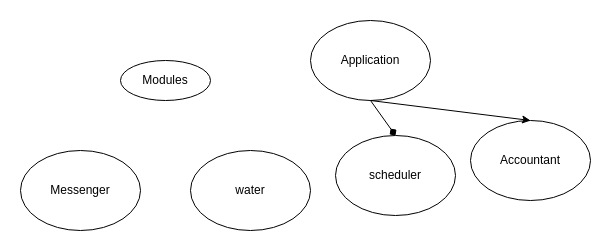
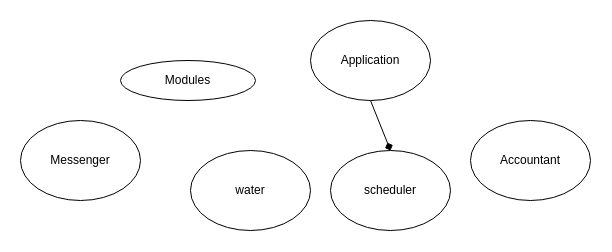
(166, 81) -> (188, 81)
(448, 110) -> none
(396, 176) -> (391, 191)
(81, 191) -> (81, 161)
